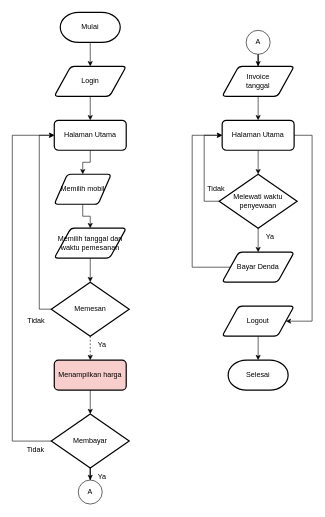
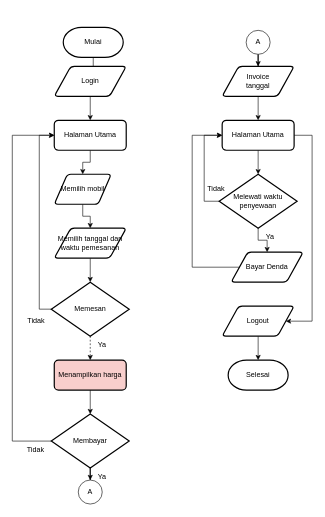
(90, 27) -> (93, 42)
(258, 267) -> (267, 267)
